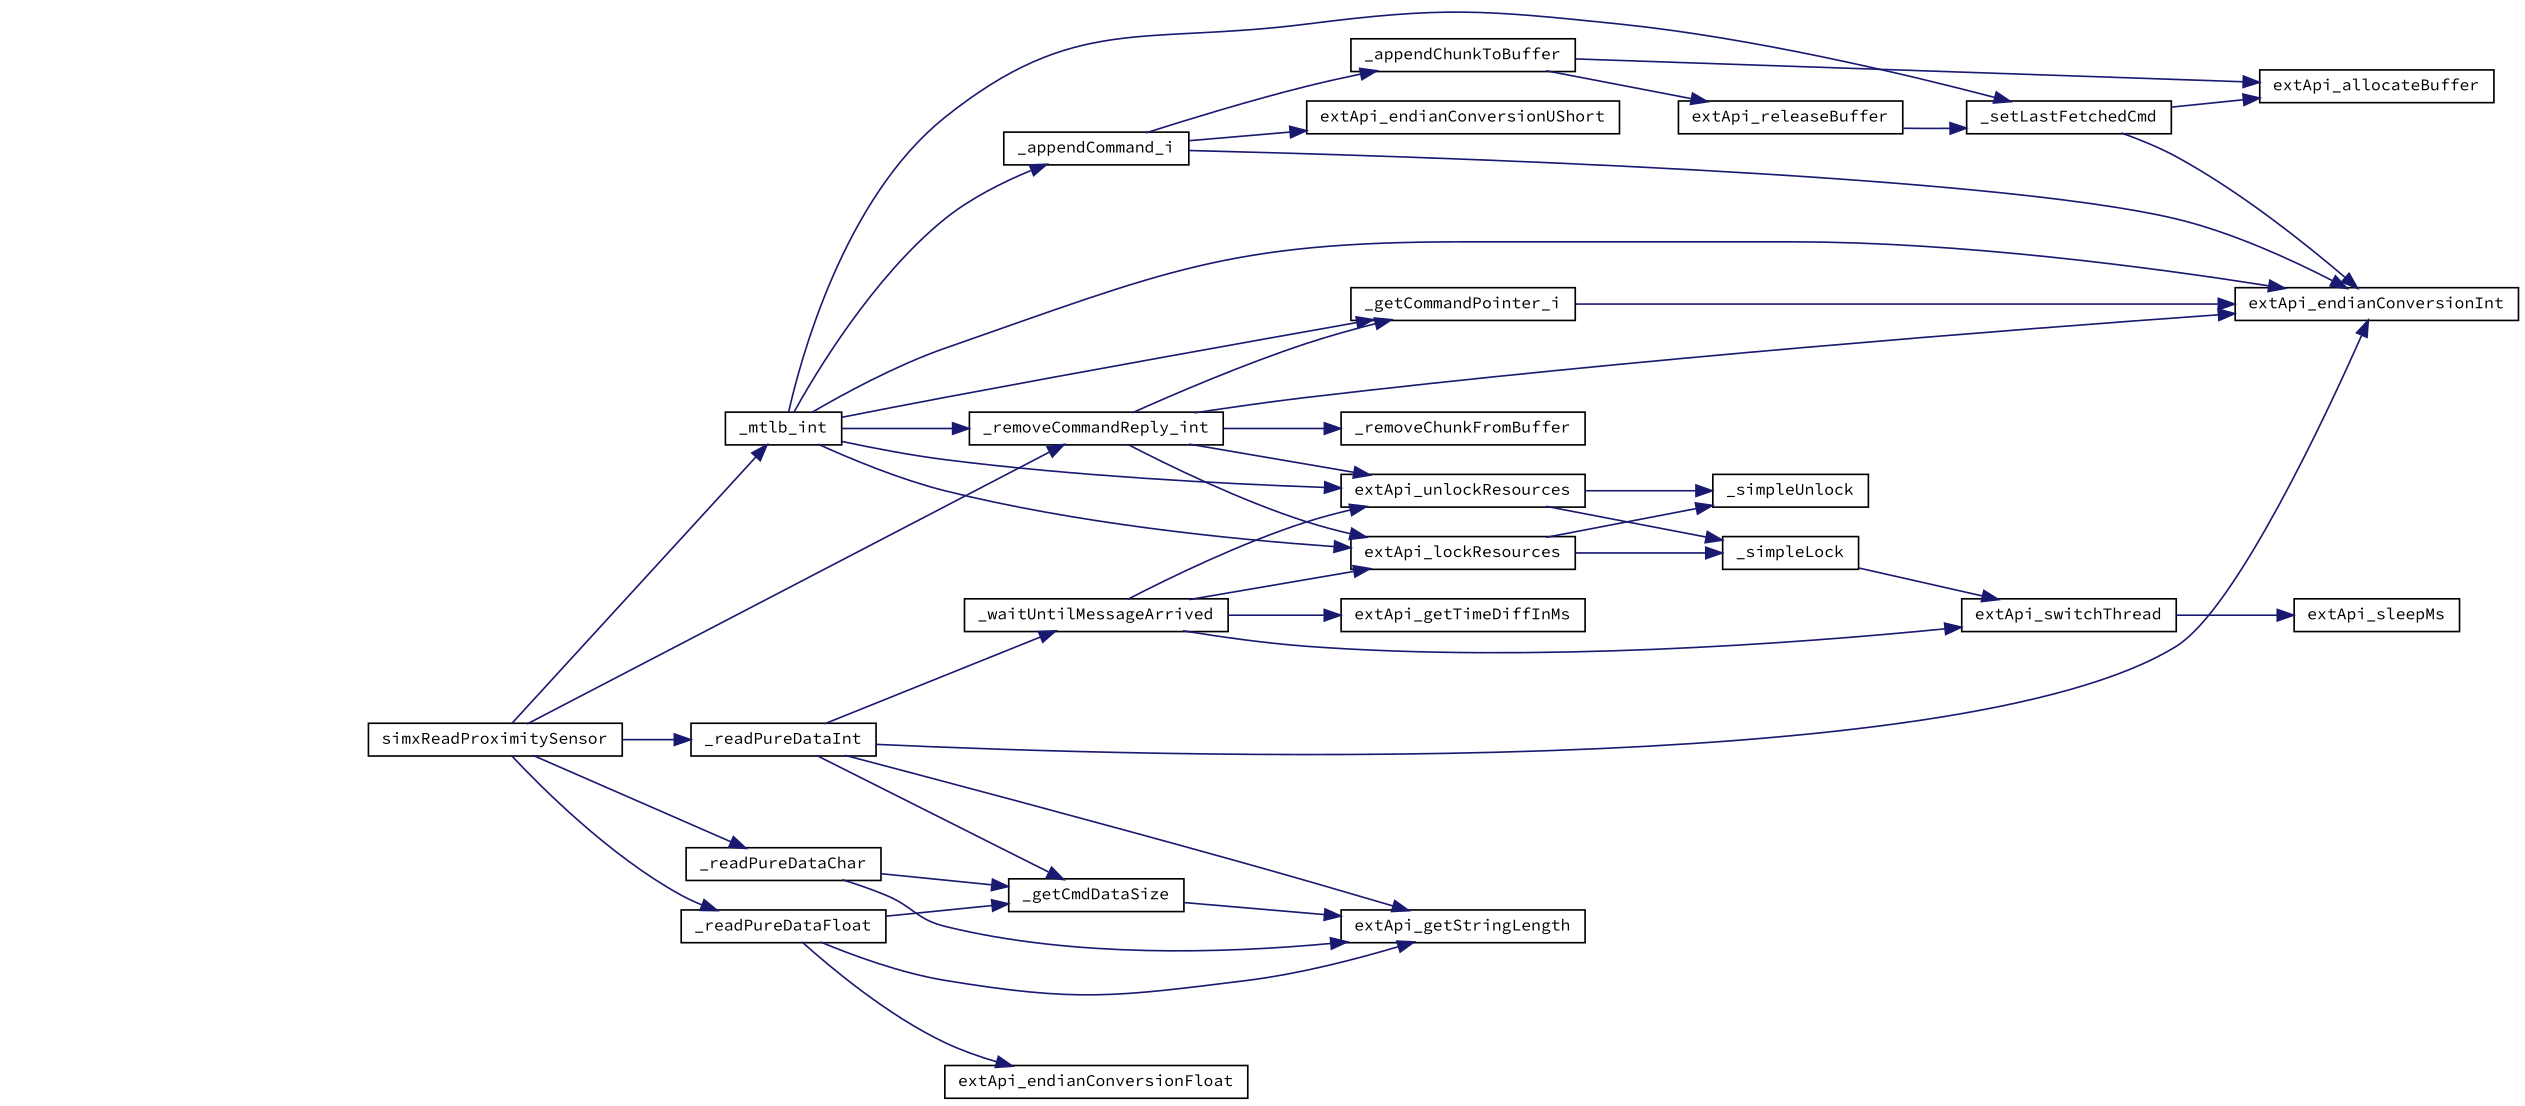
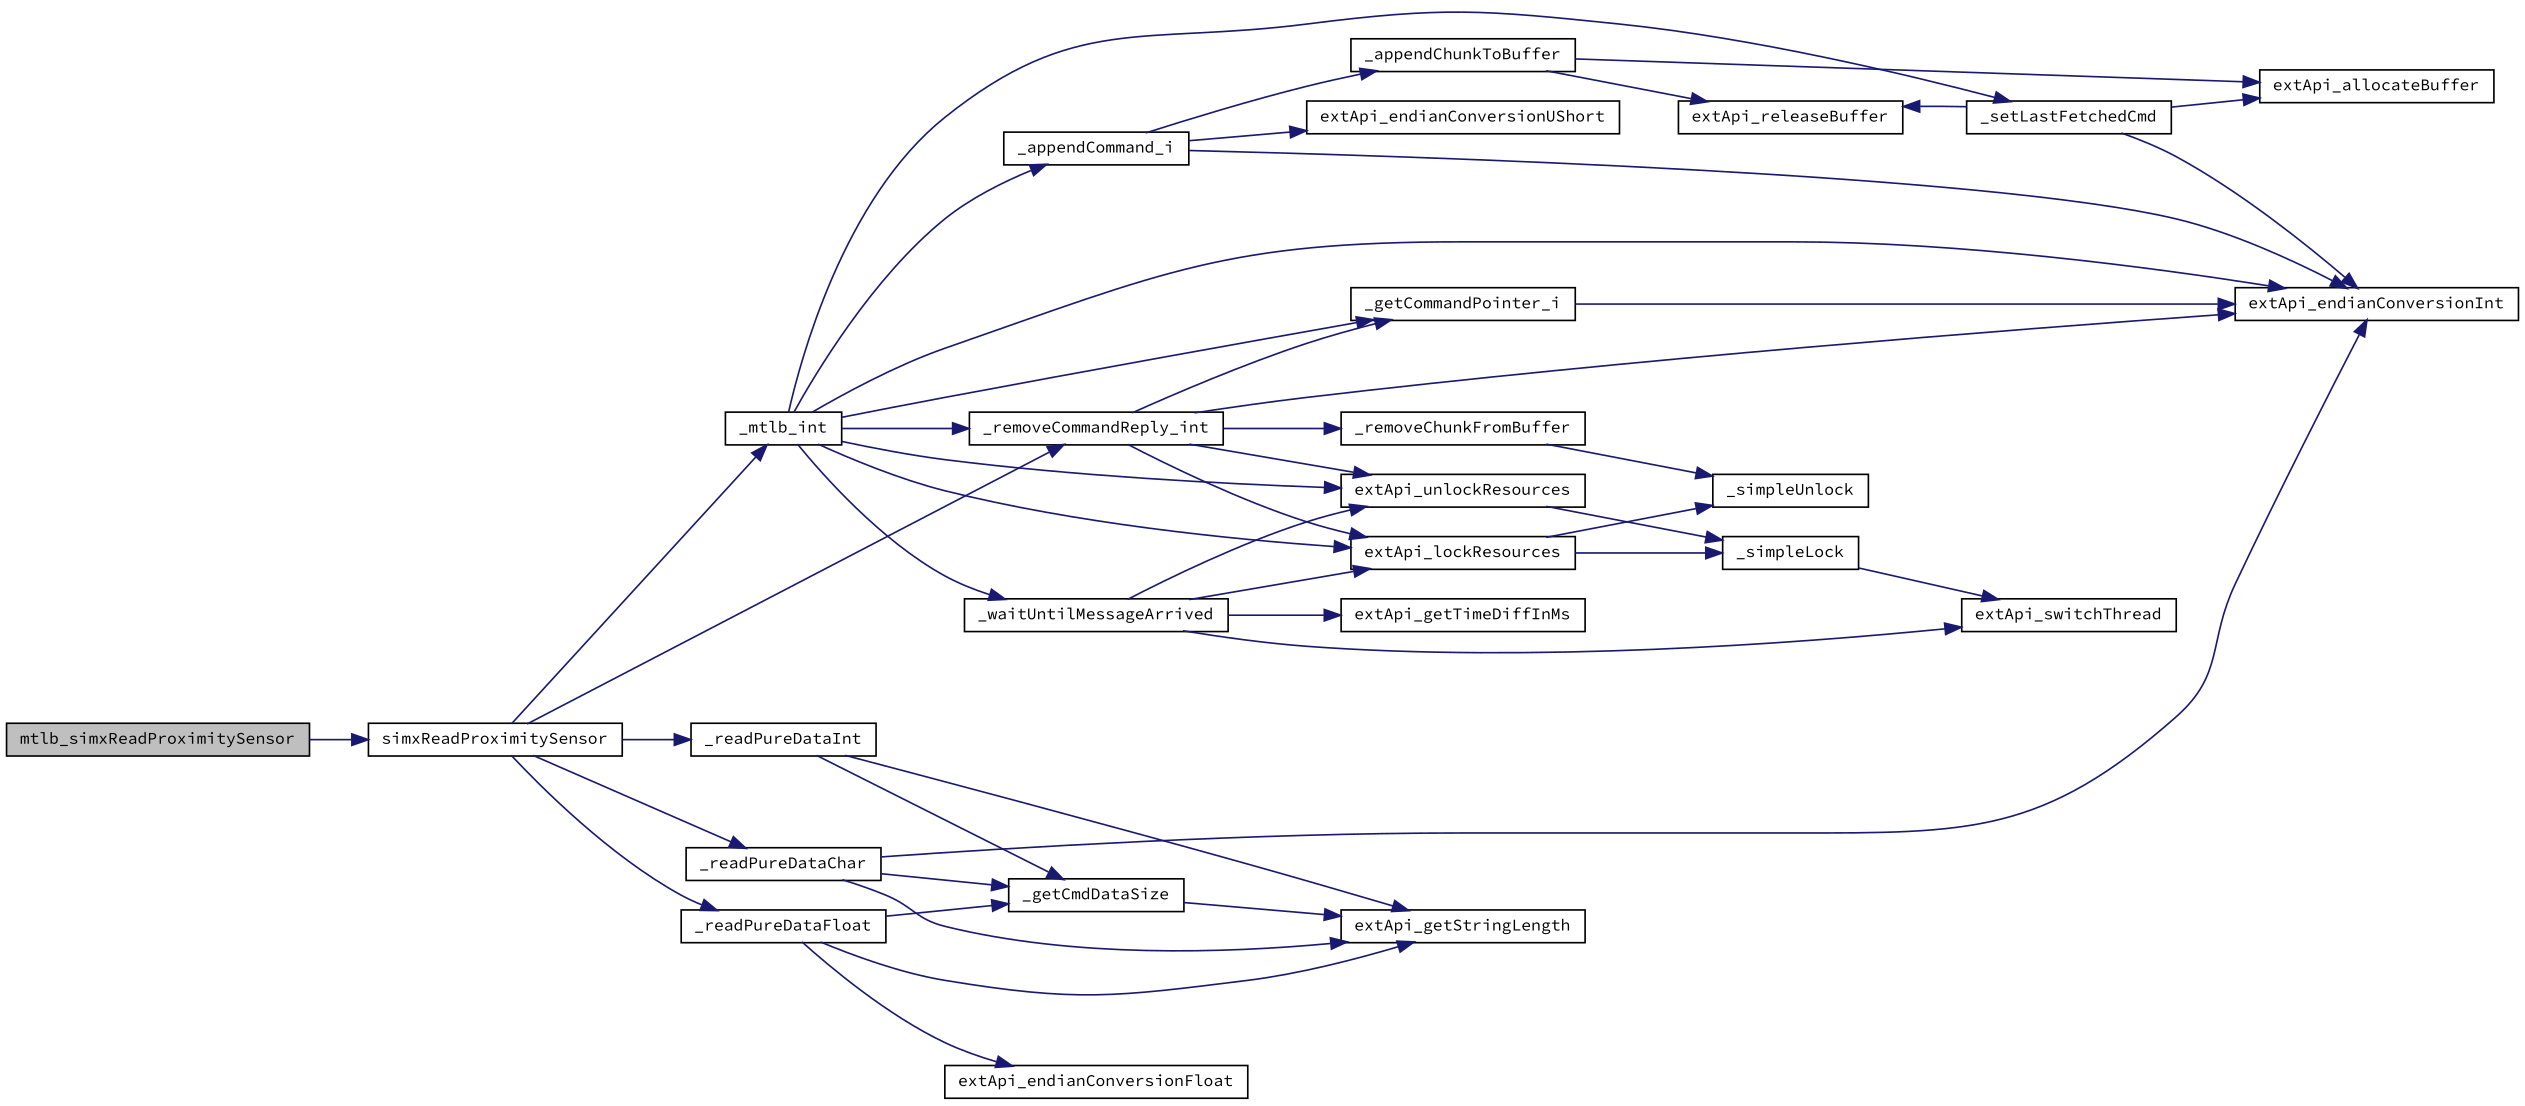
(1927, 128) -> (1943, 106)
(1641, 491) -> (1621, 459)
(2377, 615) -> none
(932, 680) -> (879, 529)
none -> (158, 740)
(1715, 741) -> (1757, 833)
